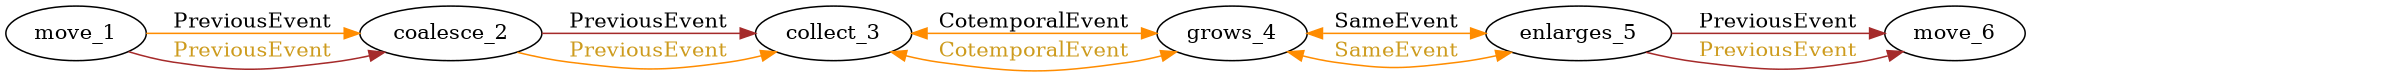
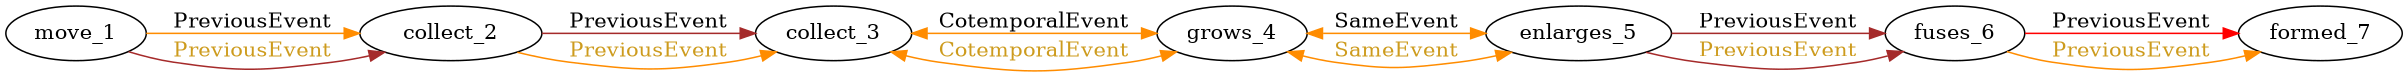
(451, 33) -> (451, 33)
(1955, 33) -> (1955, 33)
none -> (2320, 33)
